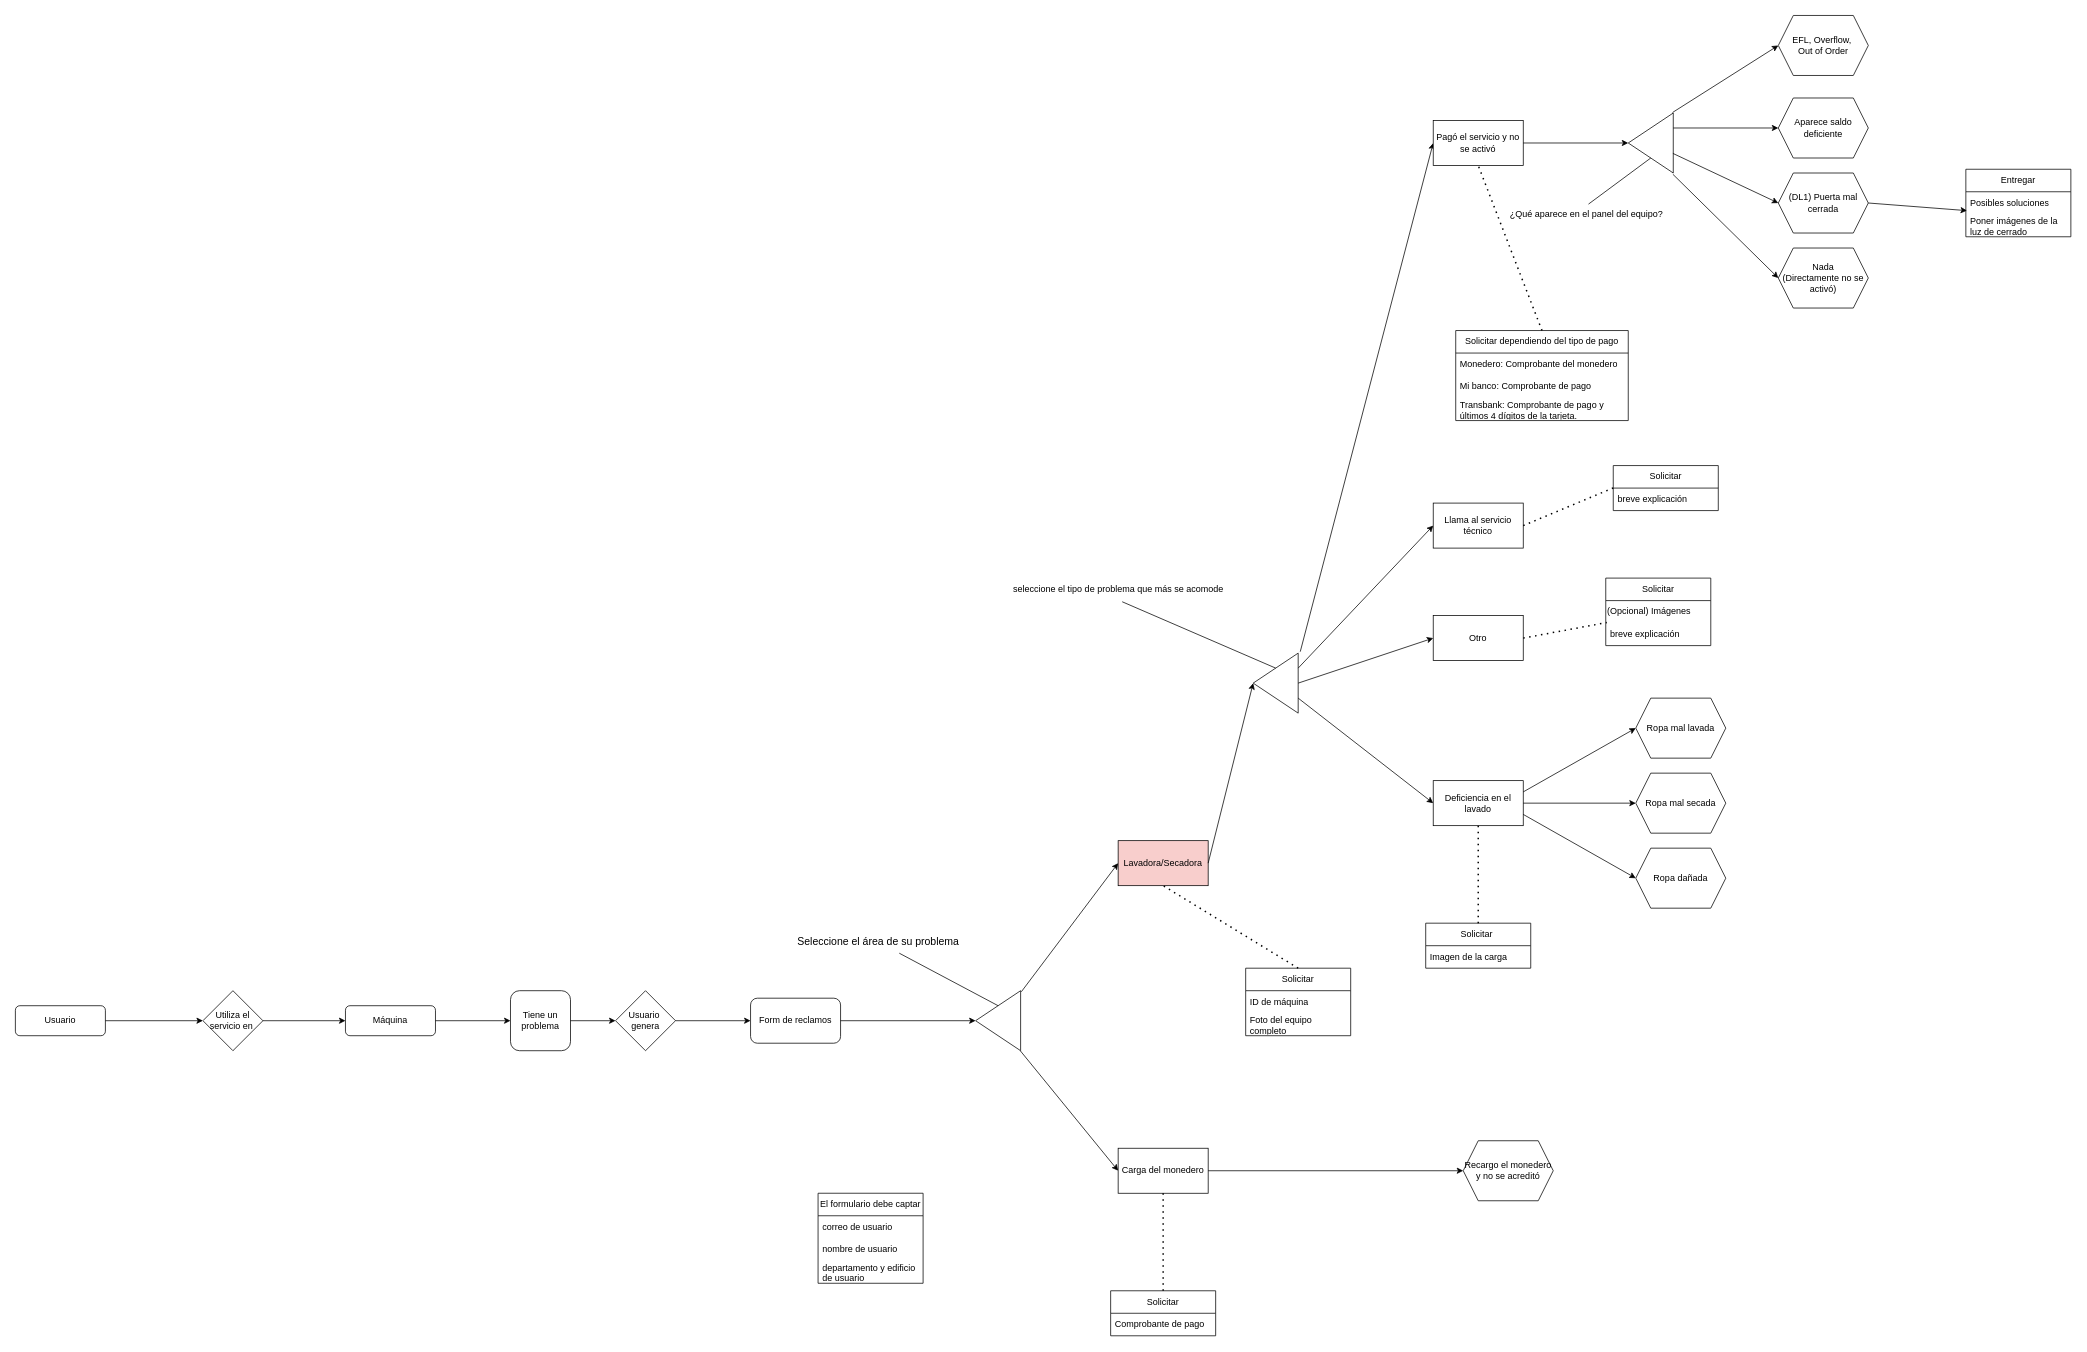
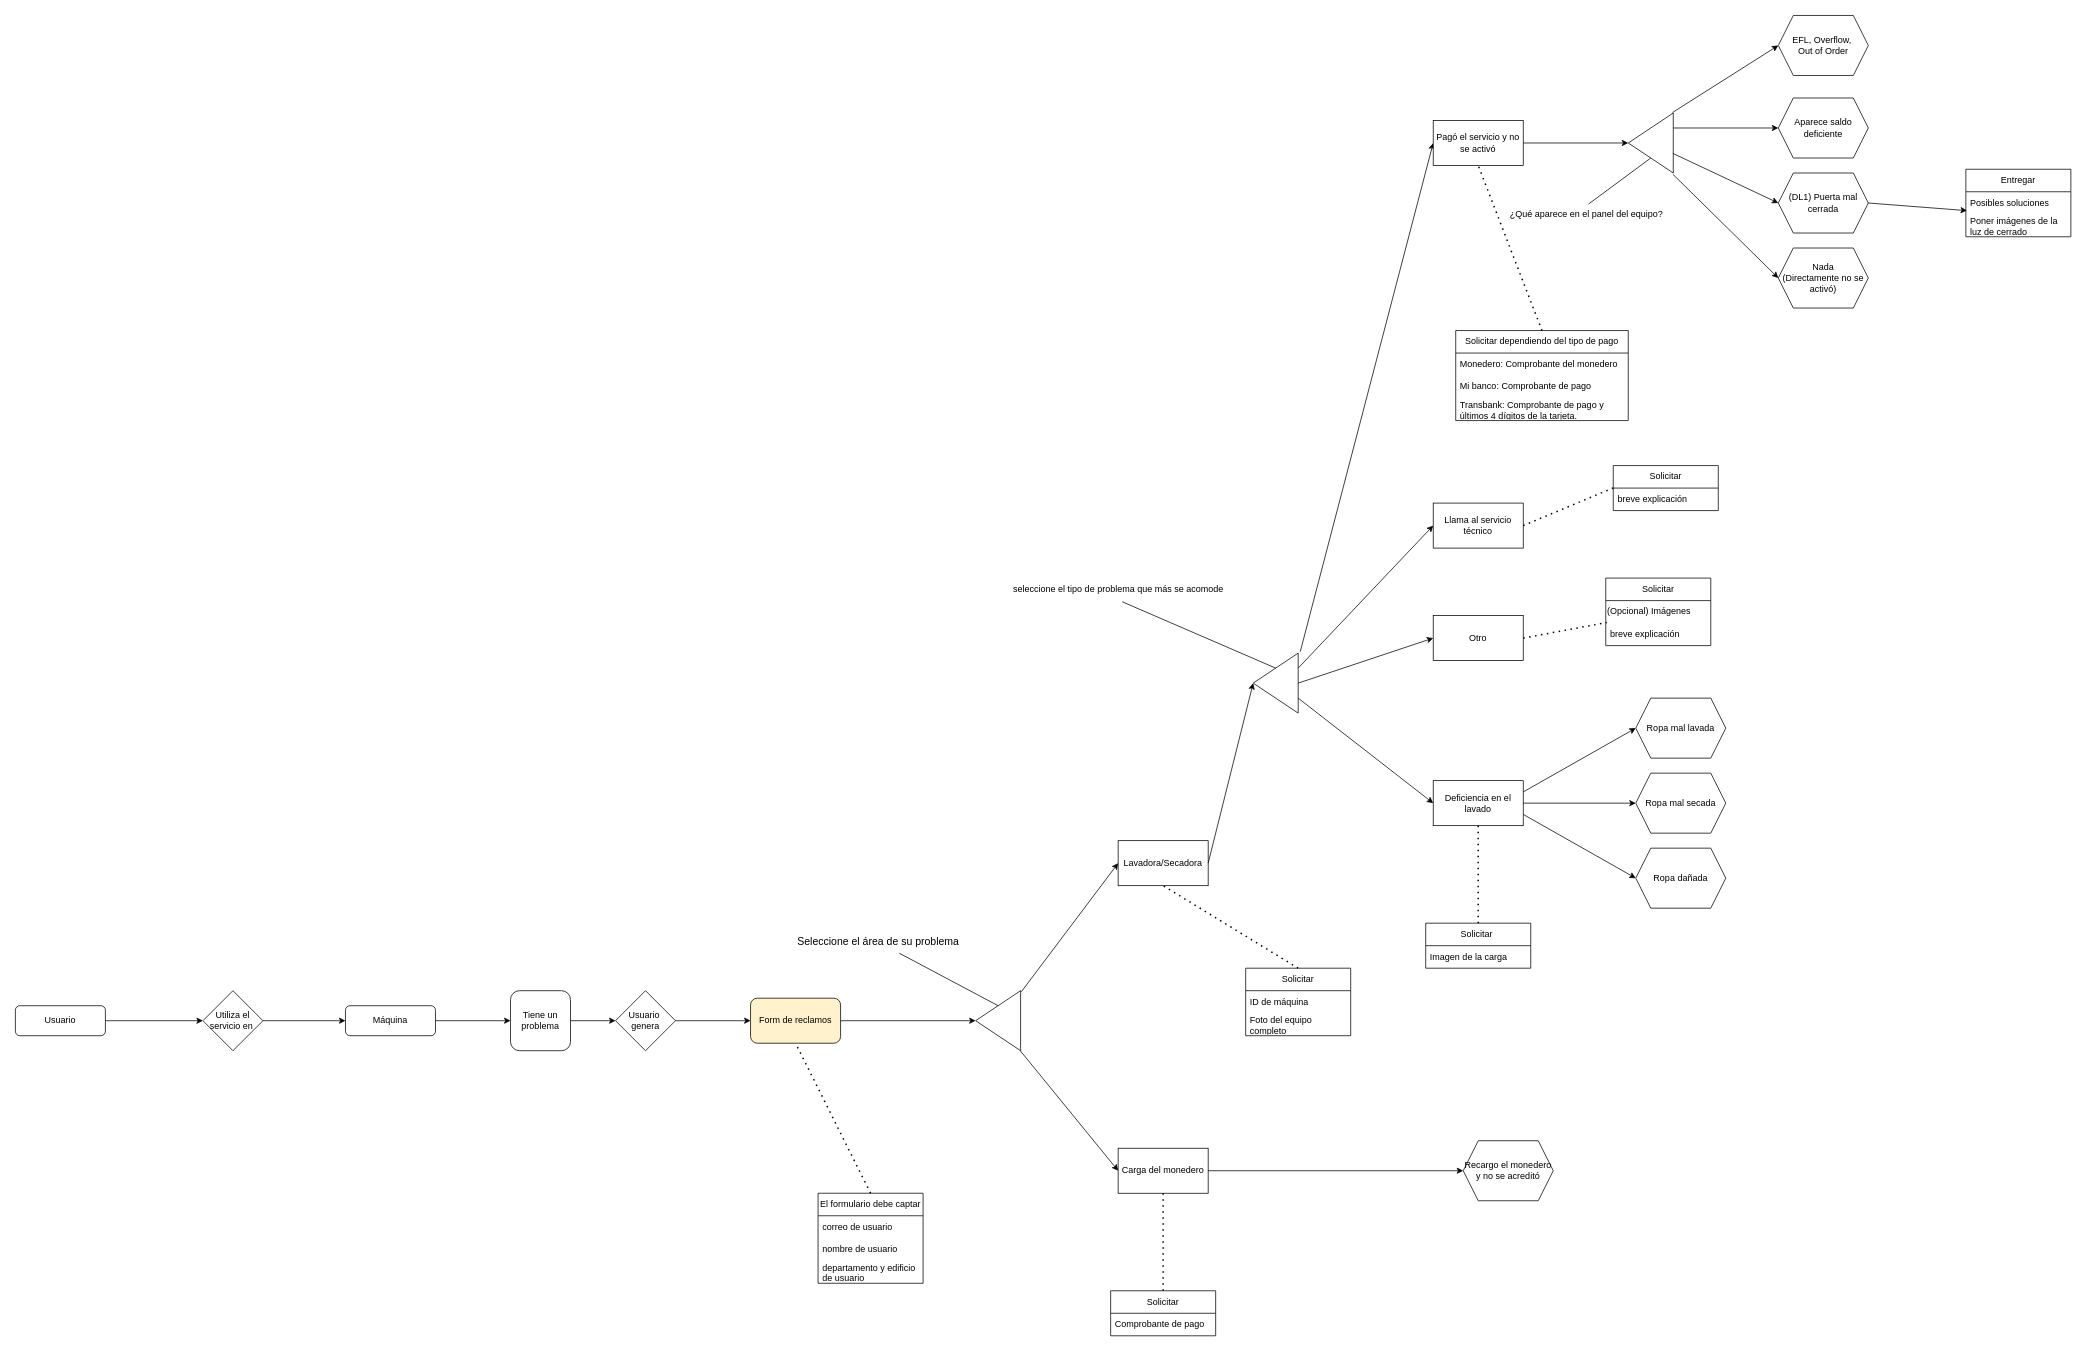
(1163, 863) -> (1163, 863)
(795, 1020) -> (795, 1020)
none -> (834, 1119)
